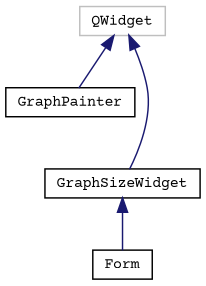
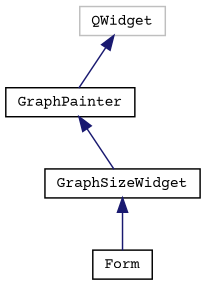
(148, 109) -> (101, 149)
